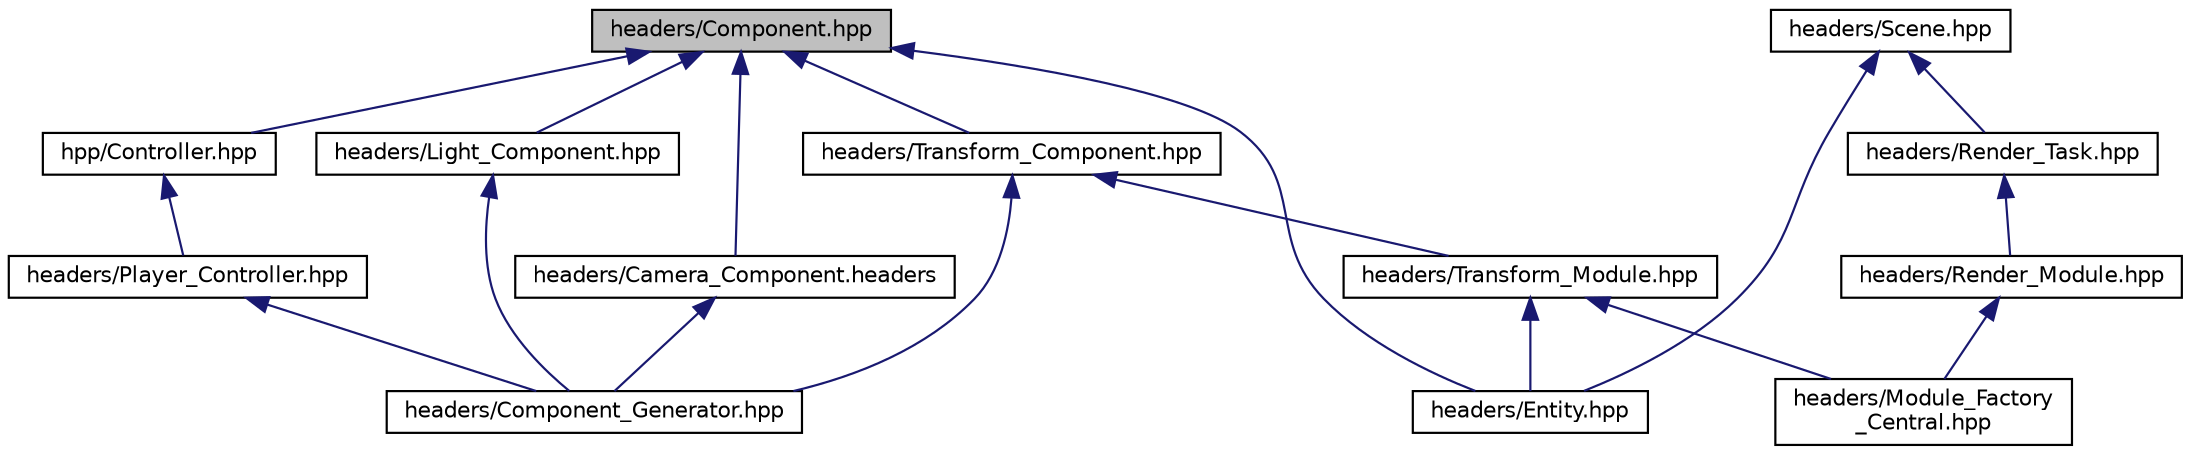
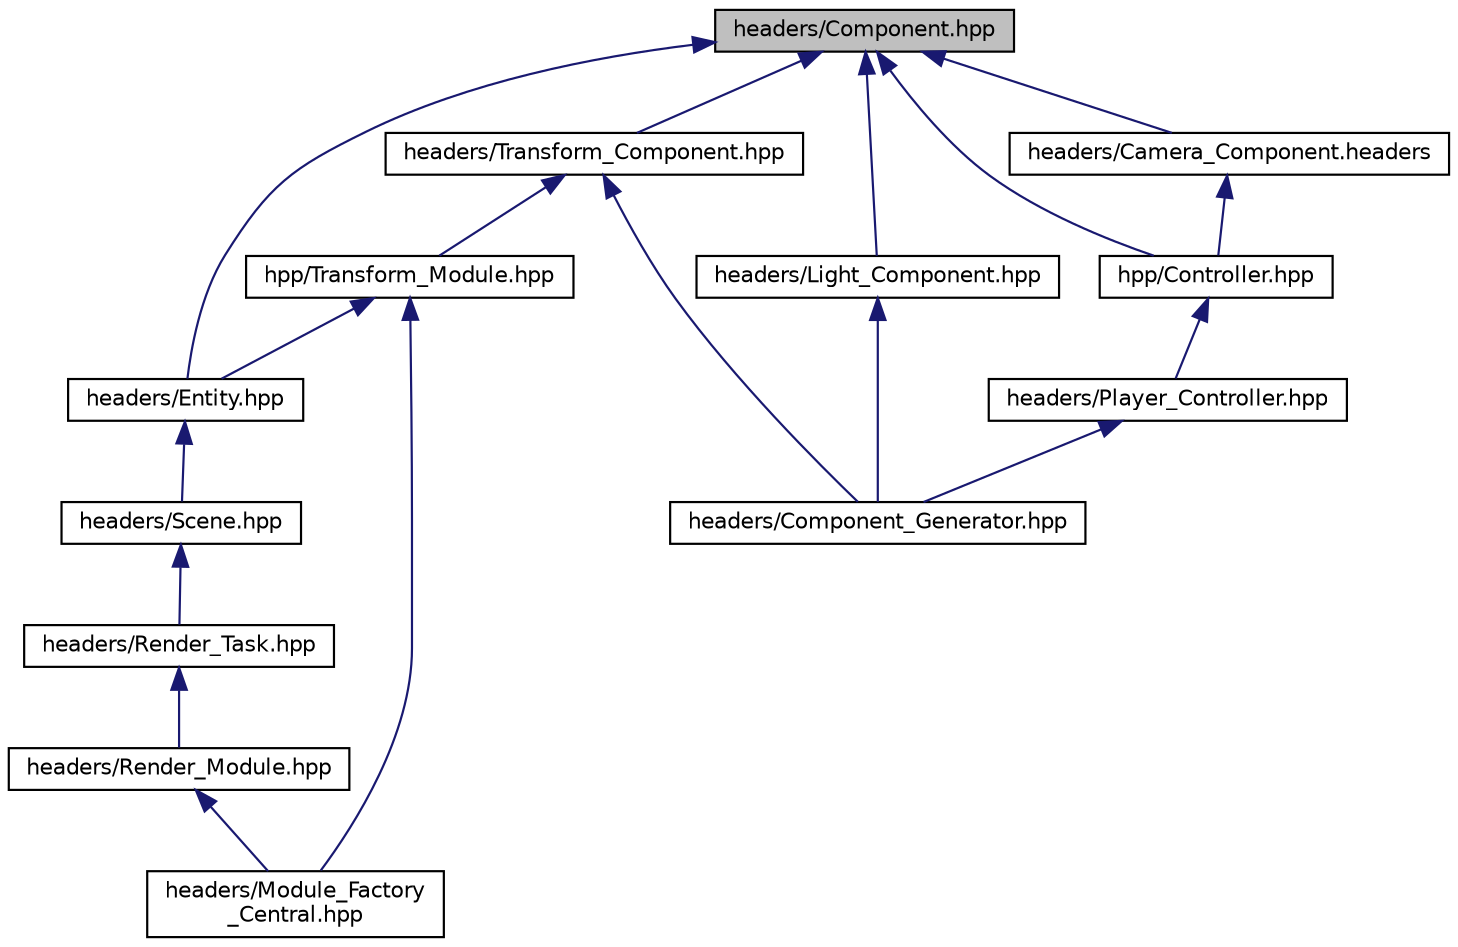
(1764, 267) -> (183, 473)
(1530, 277) -> (410, 277)
(657, 352) -> (1222, 226)
